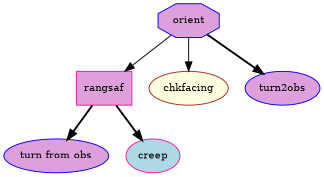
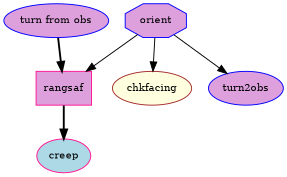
(231, 51) -> (197, 51)
(83, 119) -> (59, 50)
